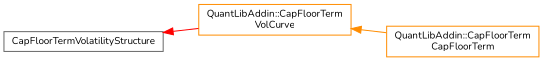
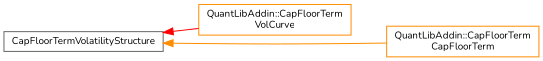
(374, 31) -> (280, 44)
